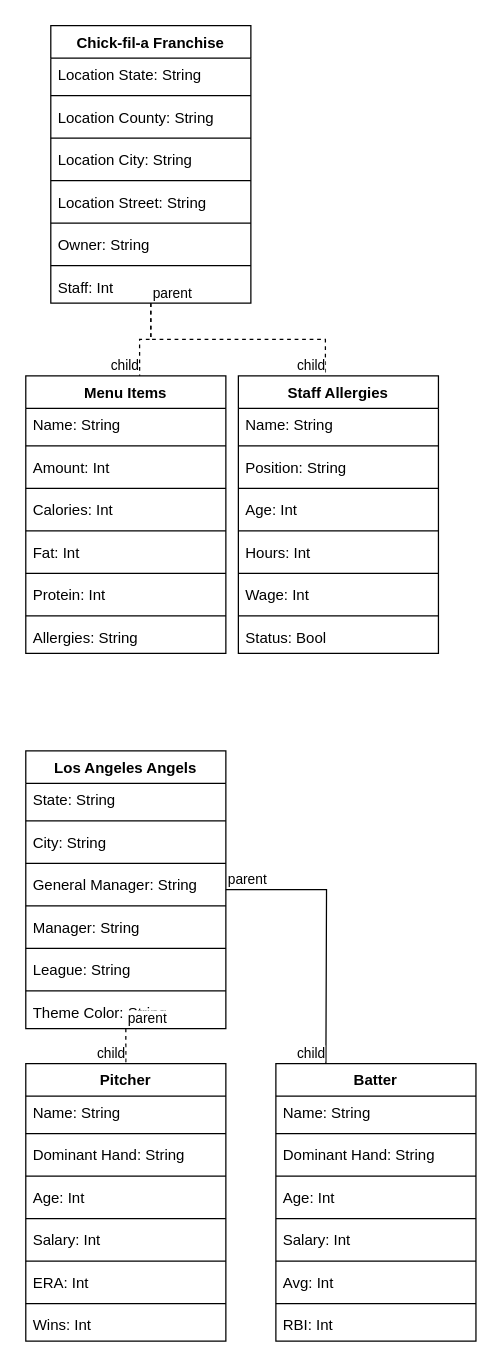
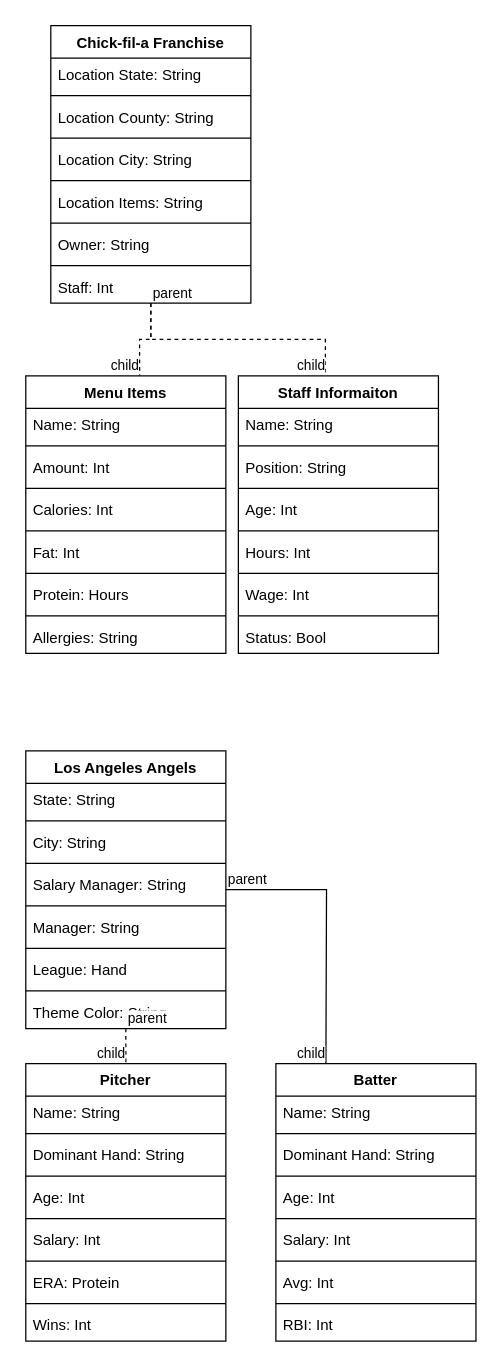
(144, 203) -> (140, 203)
(338, 393) -> (338, 393)
(77, 595) -> (85, 595)
(119, 885) -> (115, 885)
(85, 970) -> (79, 970)
(62, 1283) -> (77, 1283)
